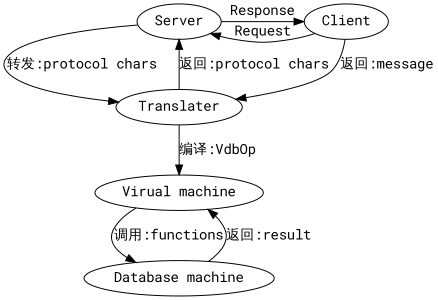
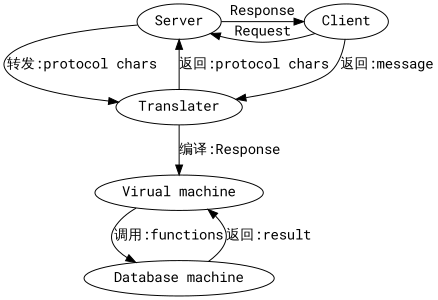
(218, 150) -> (230, 150)
